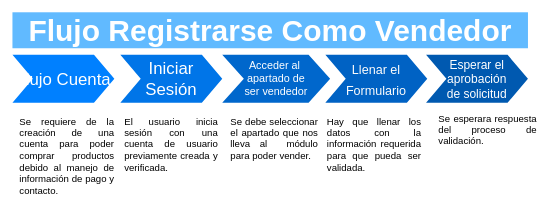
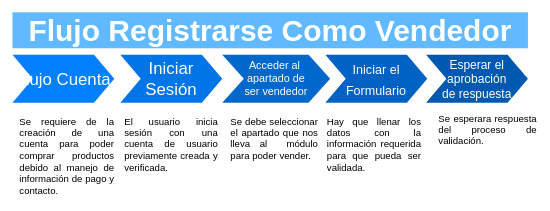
(377, 79) -> (377, 79)
(477, 79) -> (477, 79)
